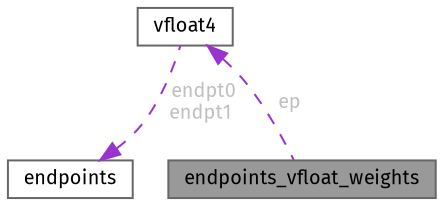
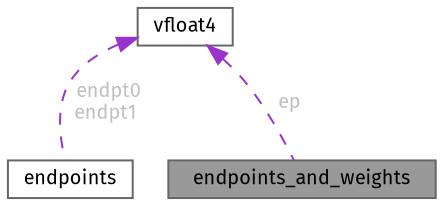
(156, 102) -> (66, 90)
(302, 179) -> (302, 179)
